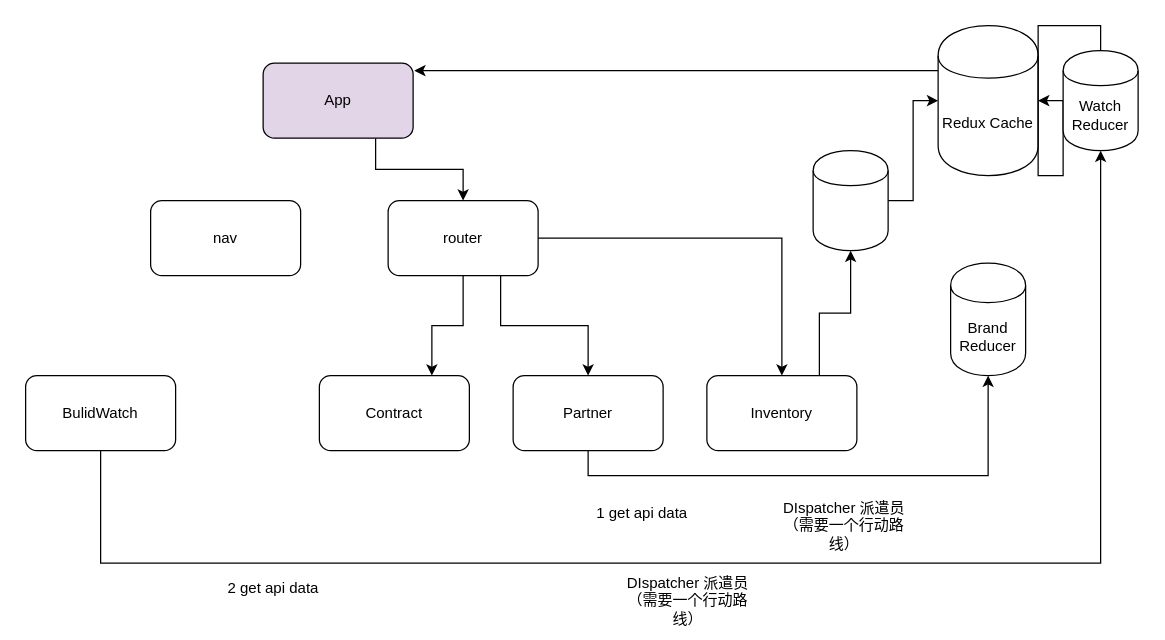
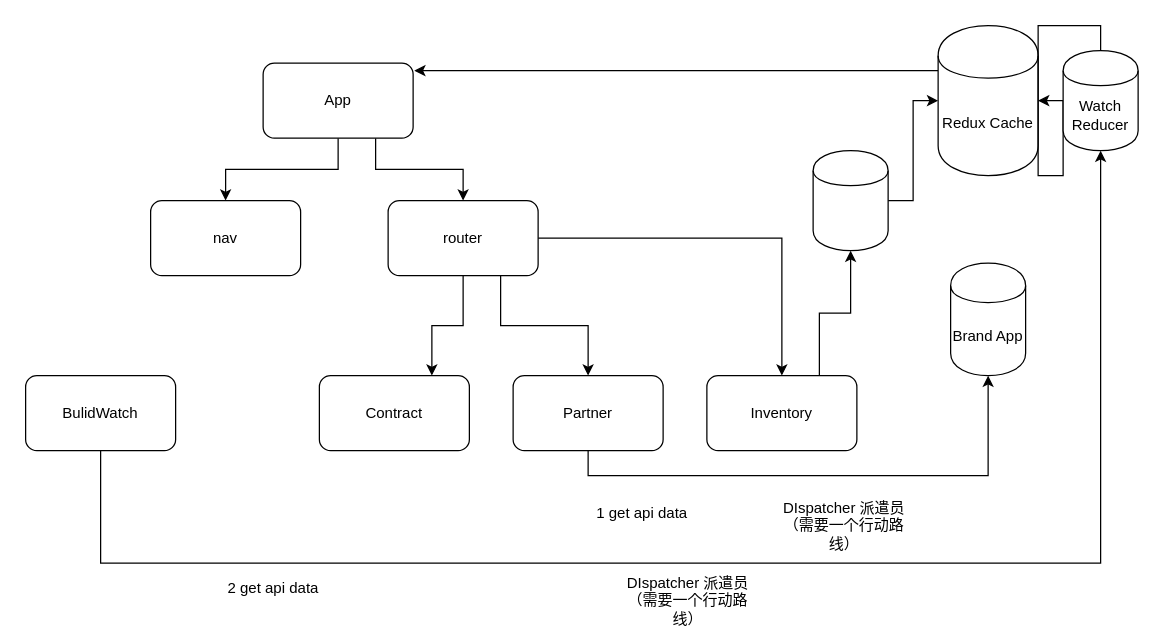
(338, 101) -> (338, 101)
none -> (286, 169)
(988, 337) -> (988, 337)
